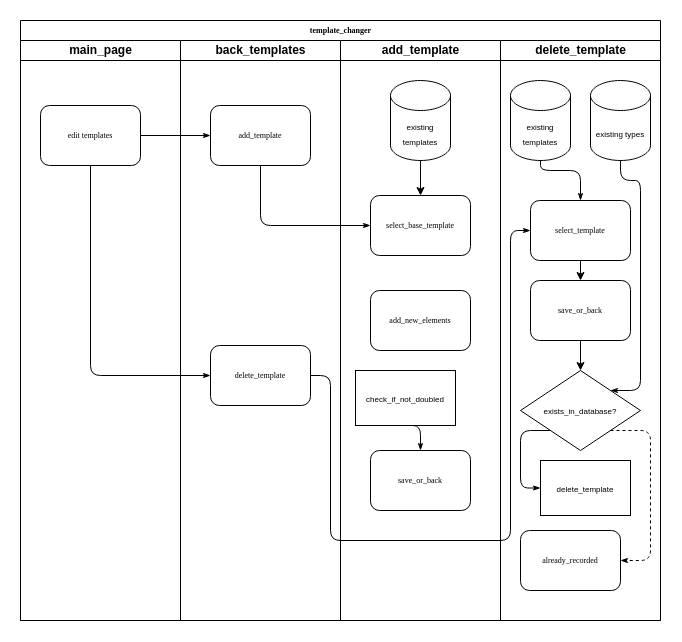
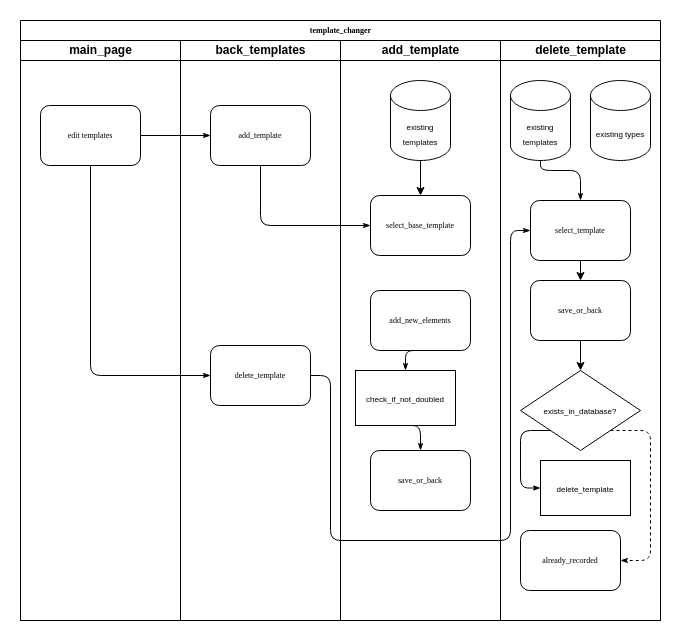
(641, 280) -> none
none -> (406, 356)
